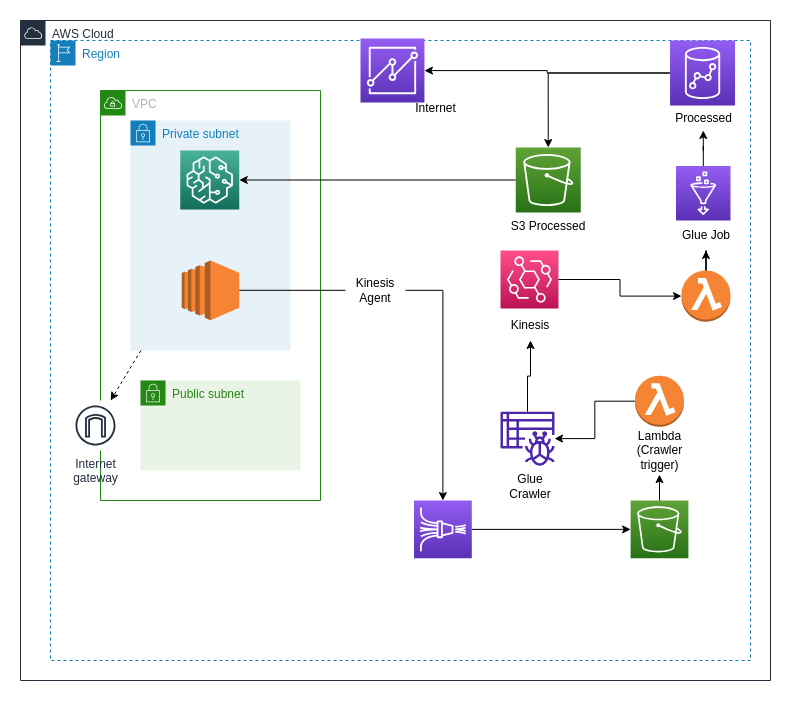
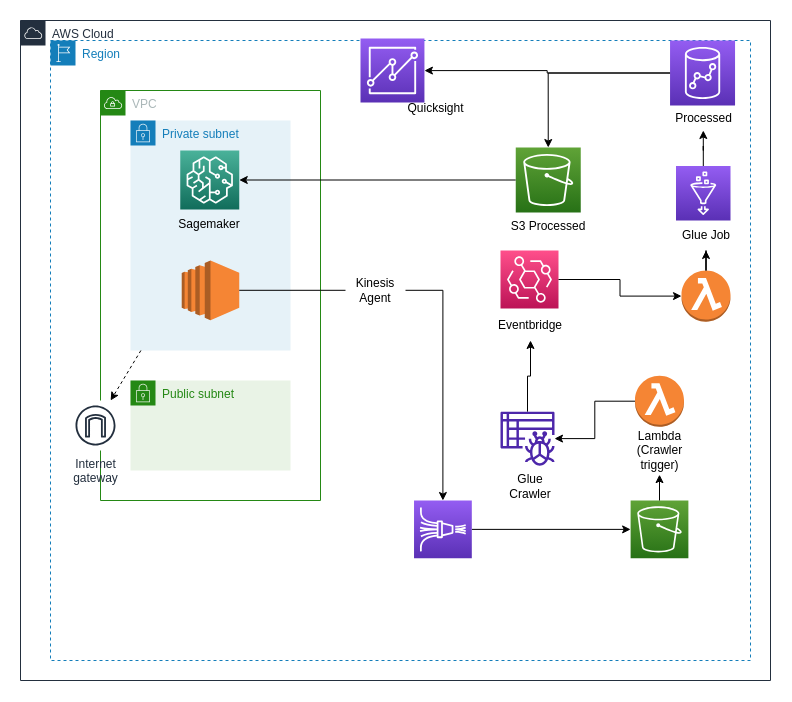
(436, 109) -> (436, 109)
none -> (209, 225)
(531, 326) -> (531, 326)
(221, 426) -> (211, 426)
